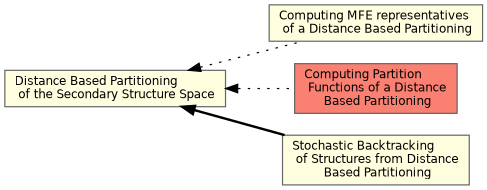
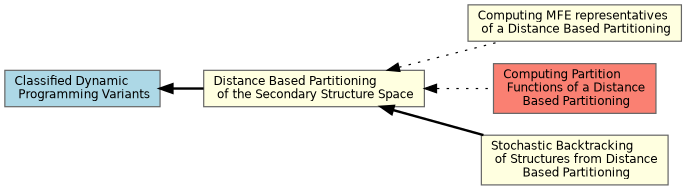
none -> (82, 89)
